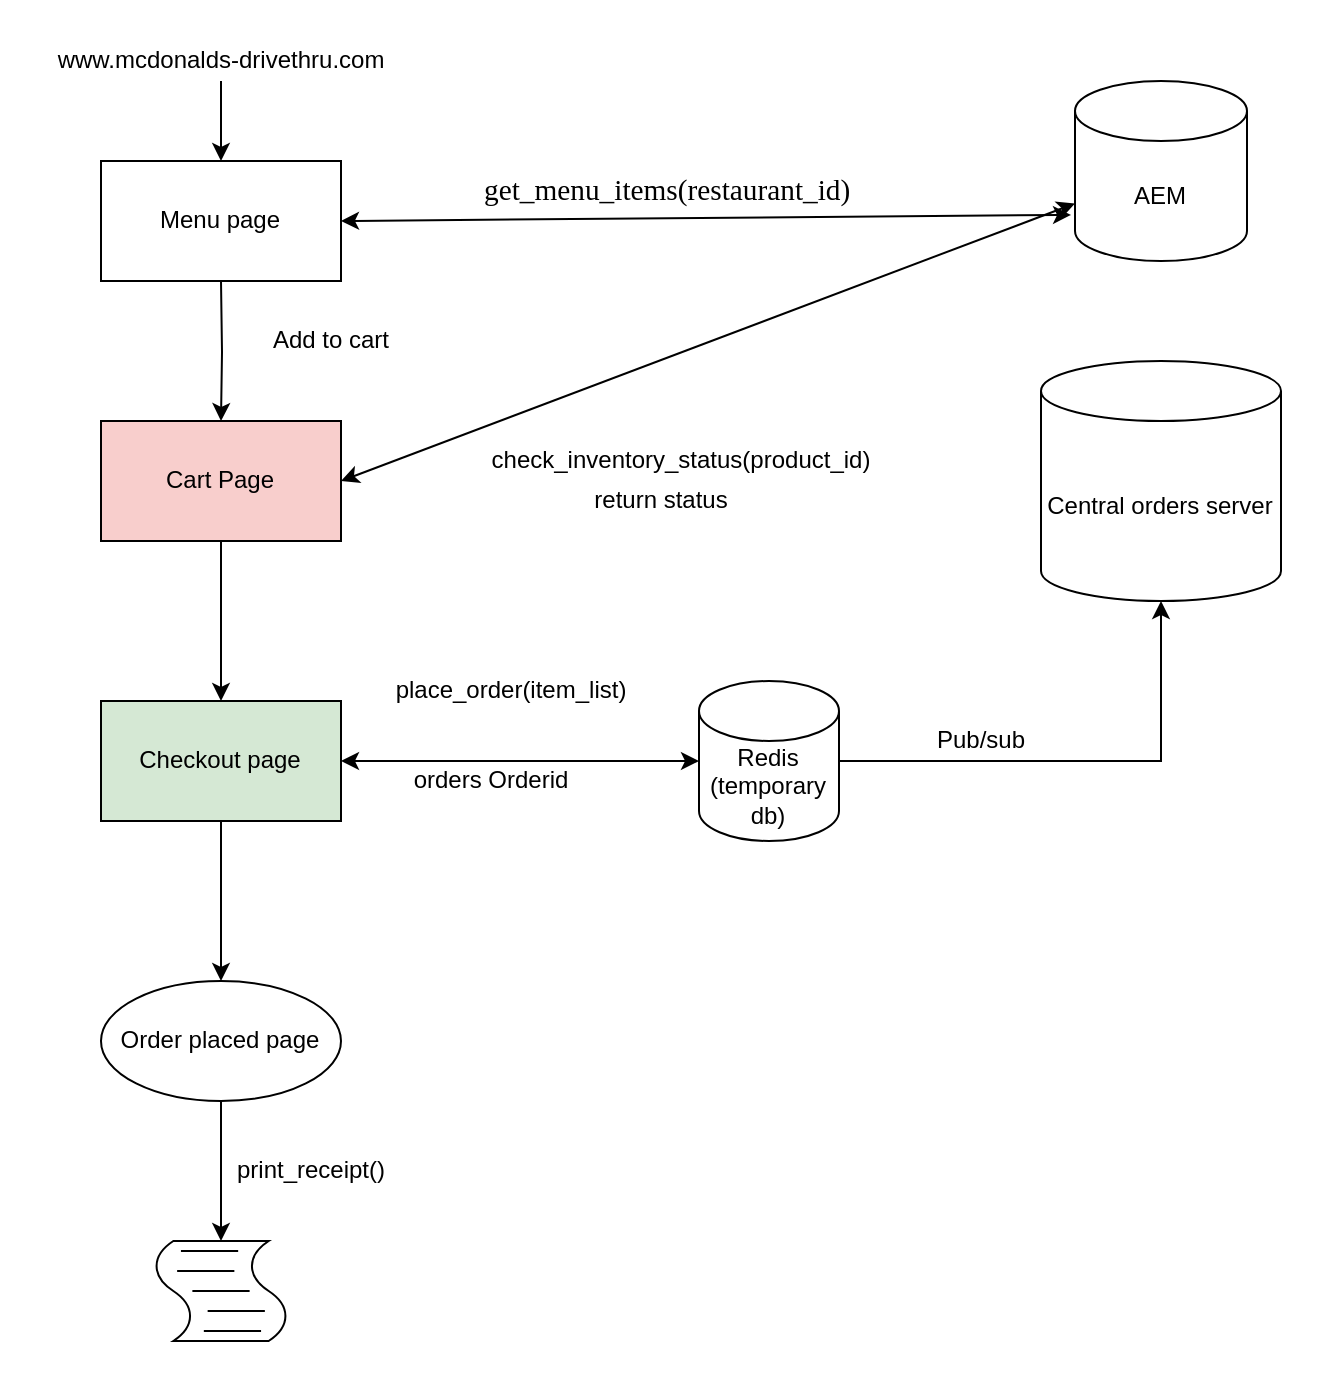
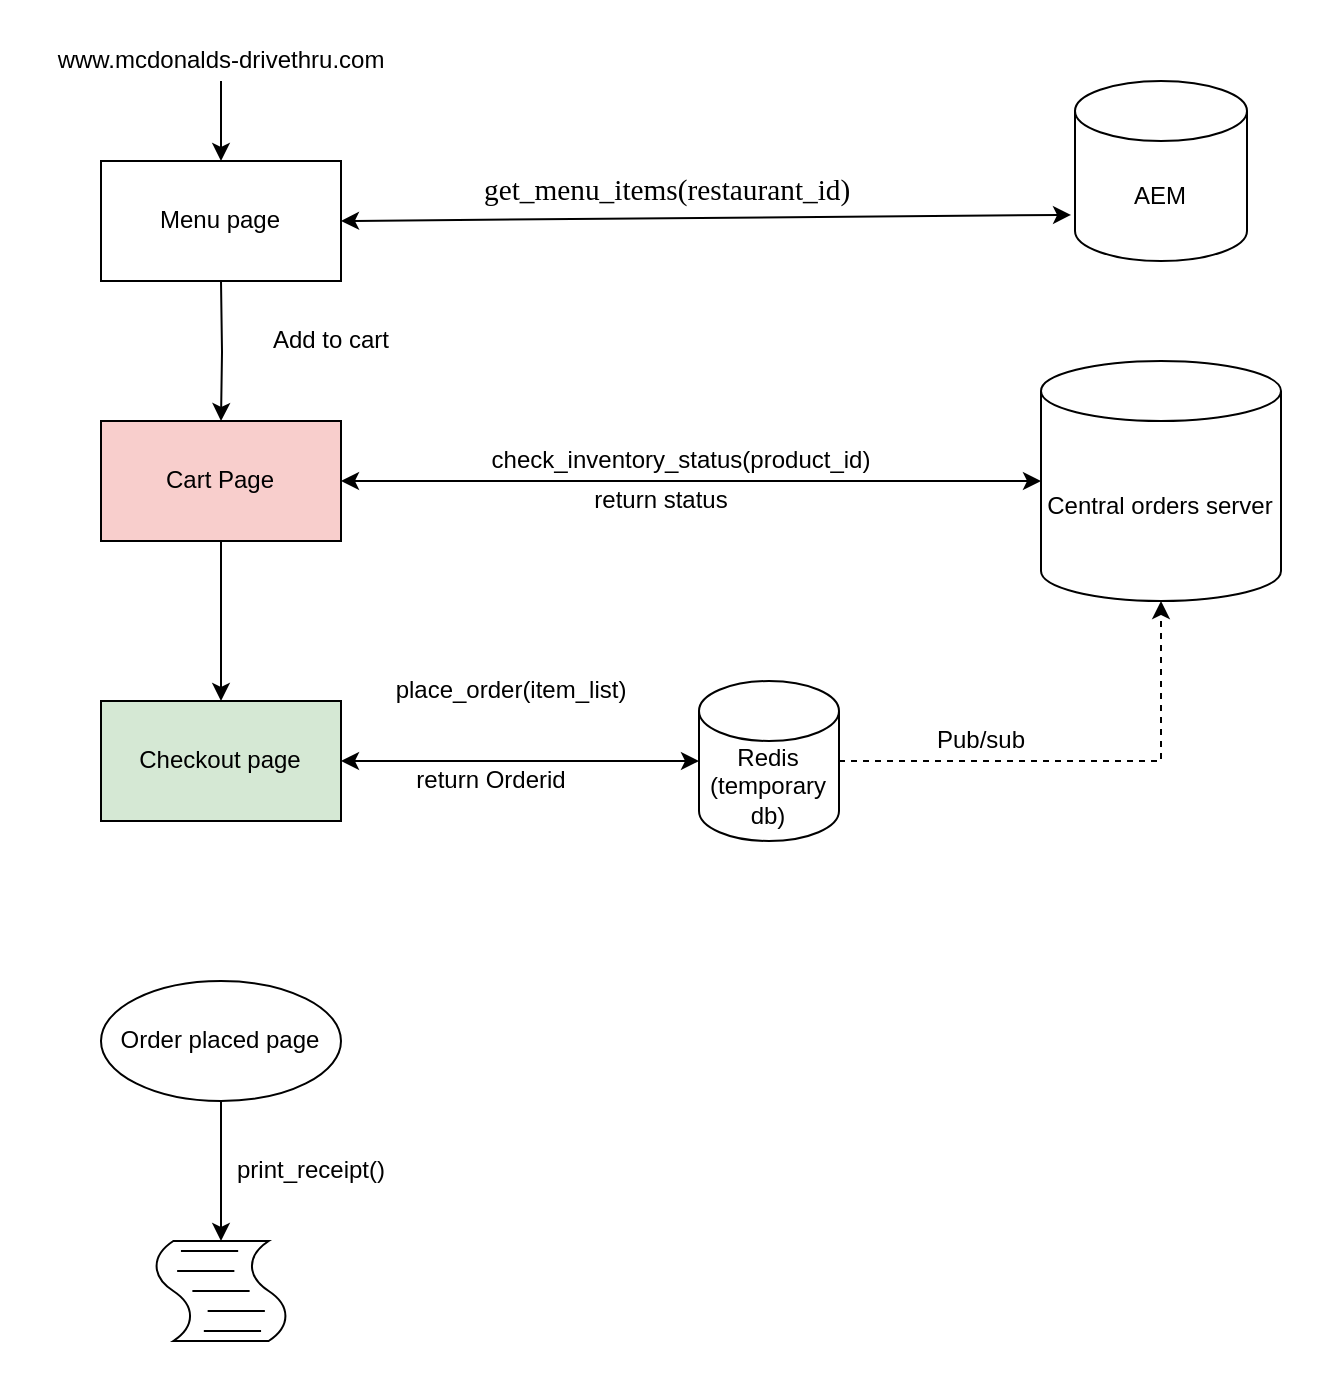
(693, 348) -> (691, 481)
(1075, 761) -> (1075, 761)
(492, 781) -> (492, 781)
(221, 894) -> none
